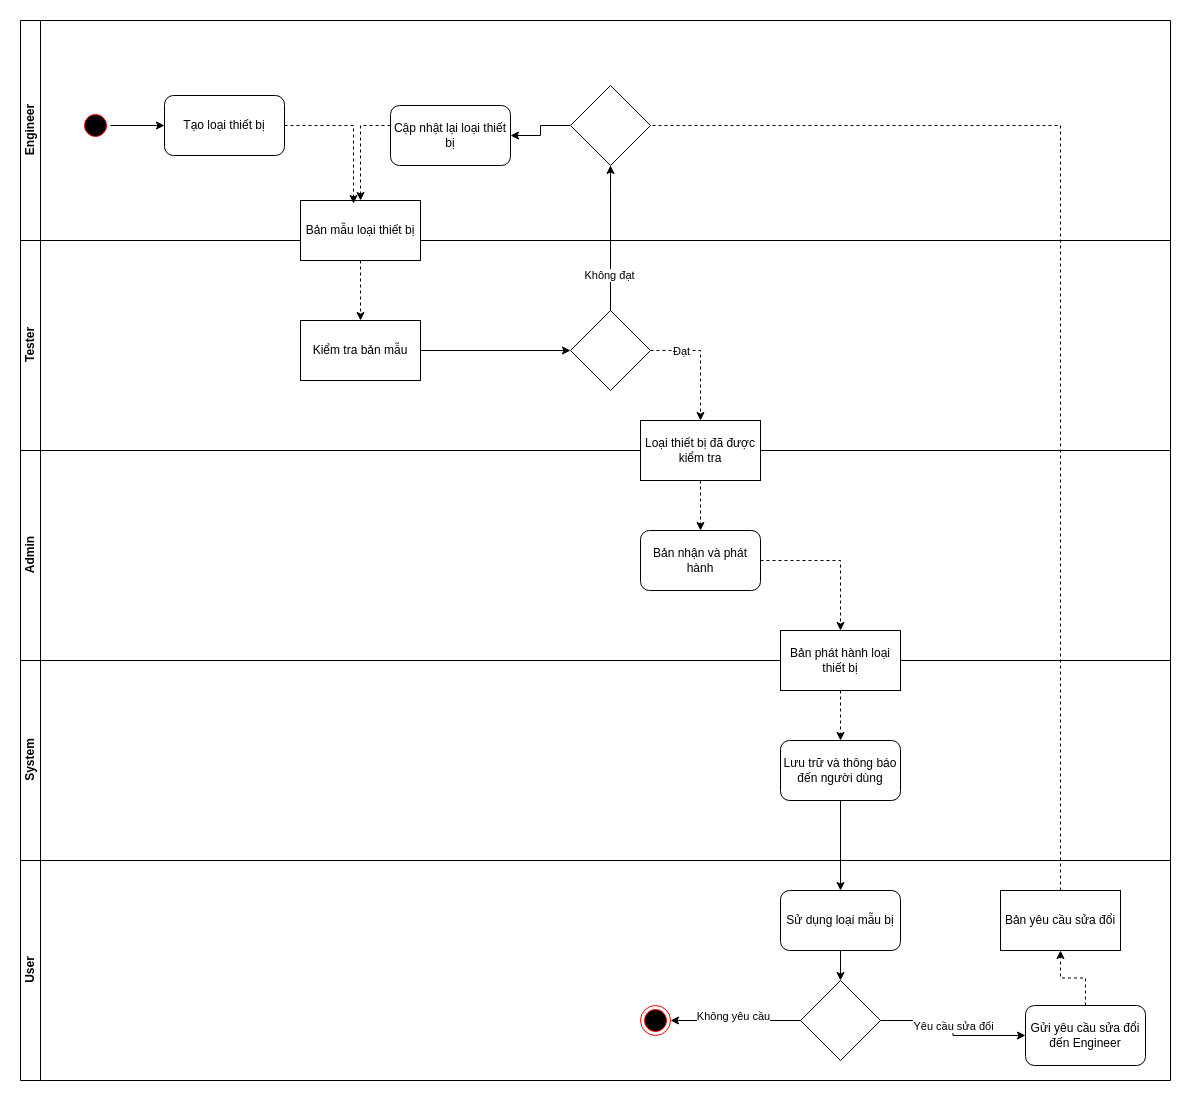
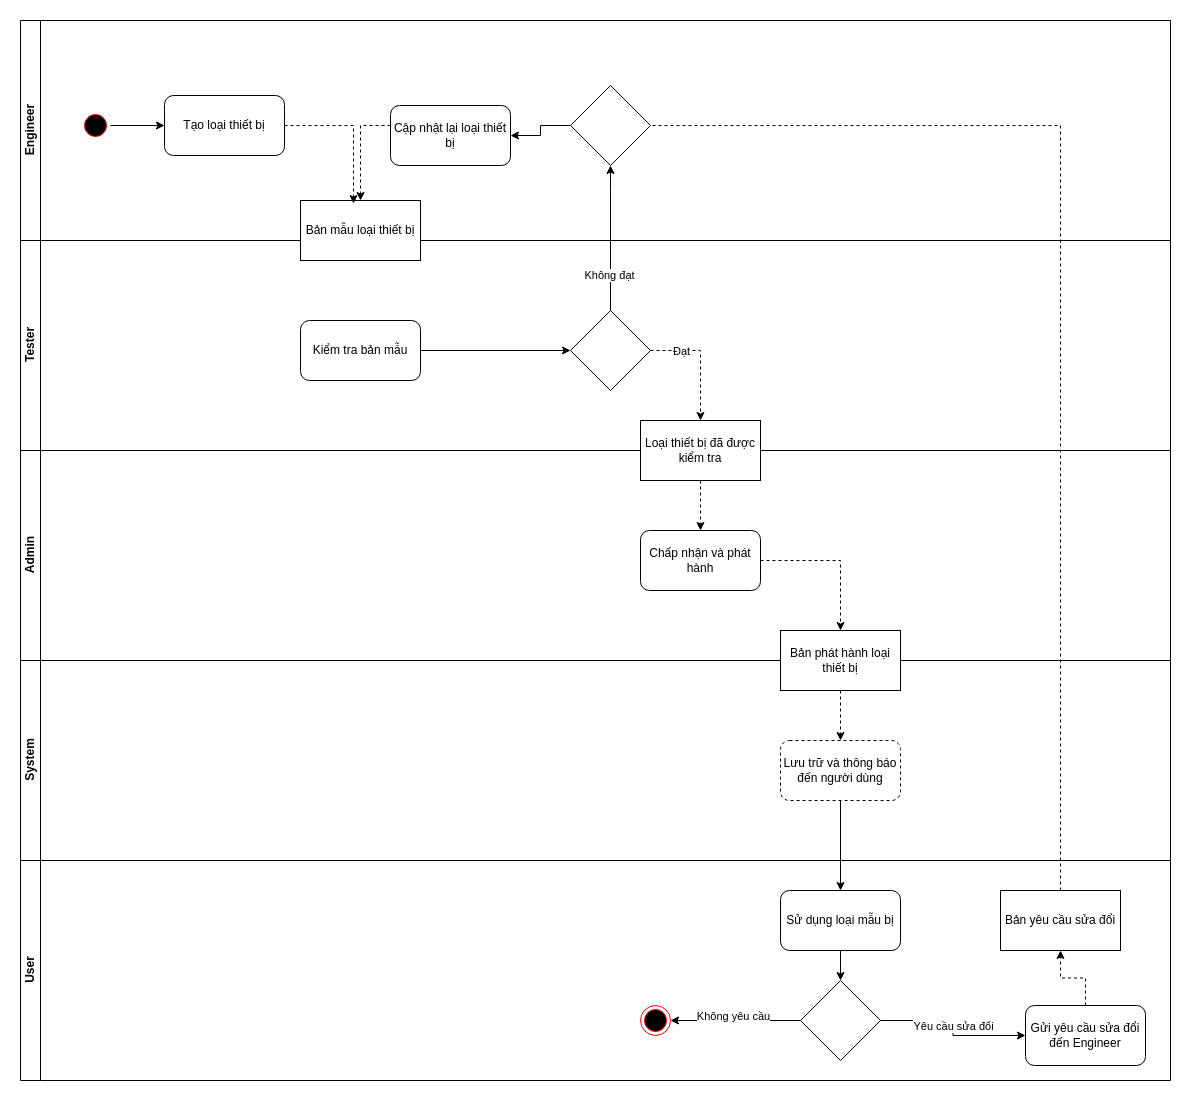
(361, 287) -> none
(361, 351) -> (361, 351)
(701, 561) -> (701, 561)
(841, 771) -> (841, 771)
